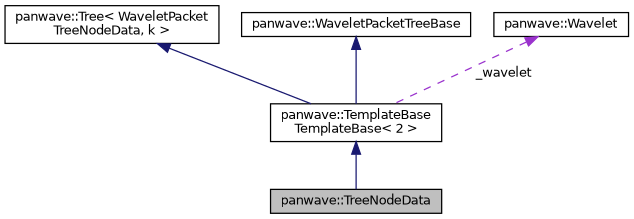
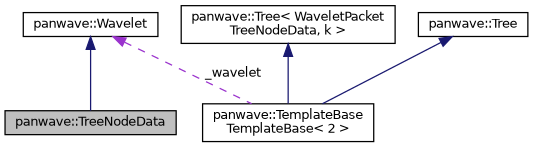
(356, 25) -> (473, 25)
(356, 172) -> (91, 80)
